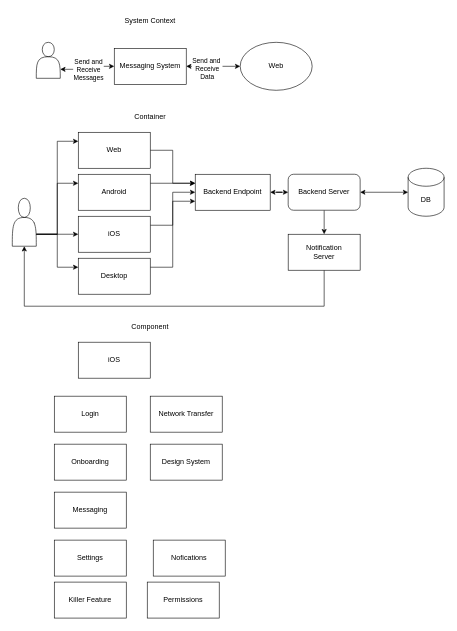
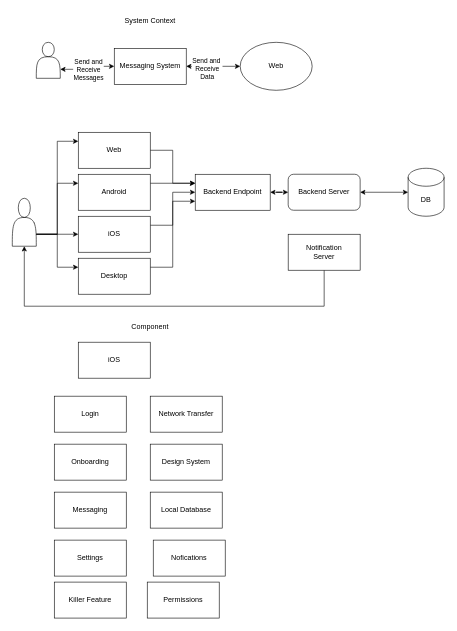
(150, 117) -> none
(324, 228) -> none
none -> (186, 510)
